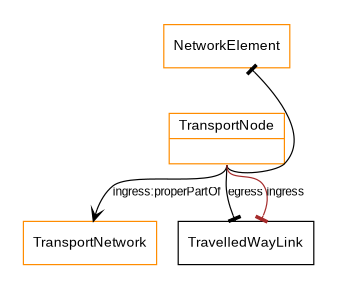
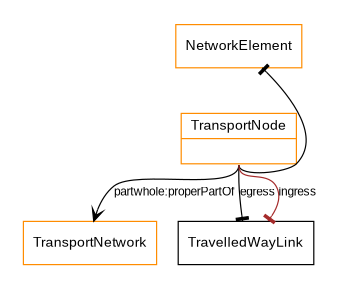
(167, 193) -> (175, 193)
